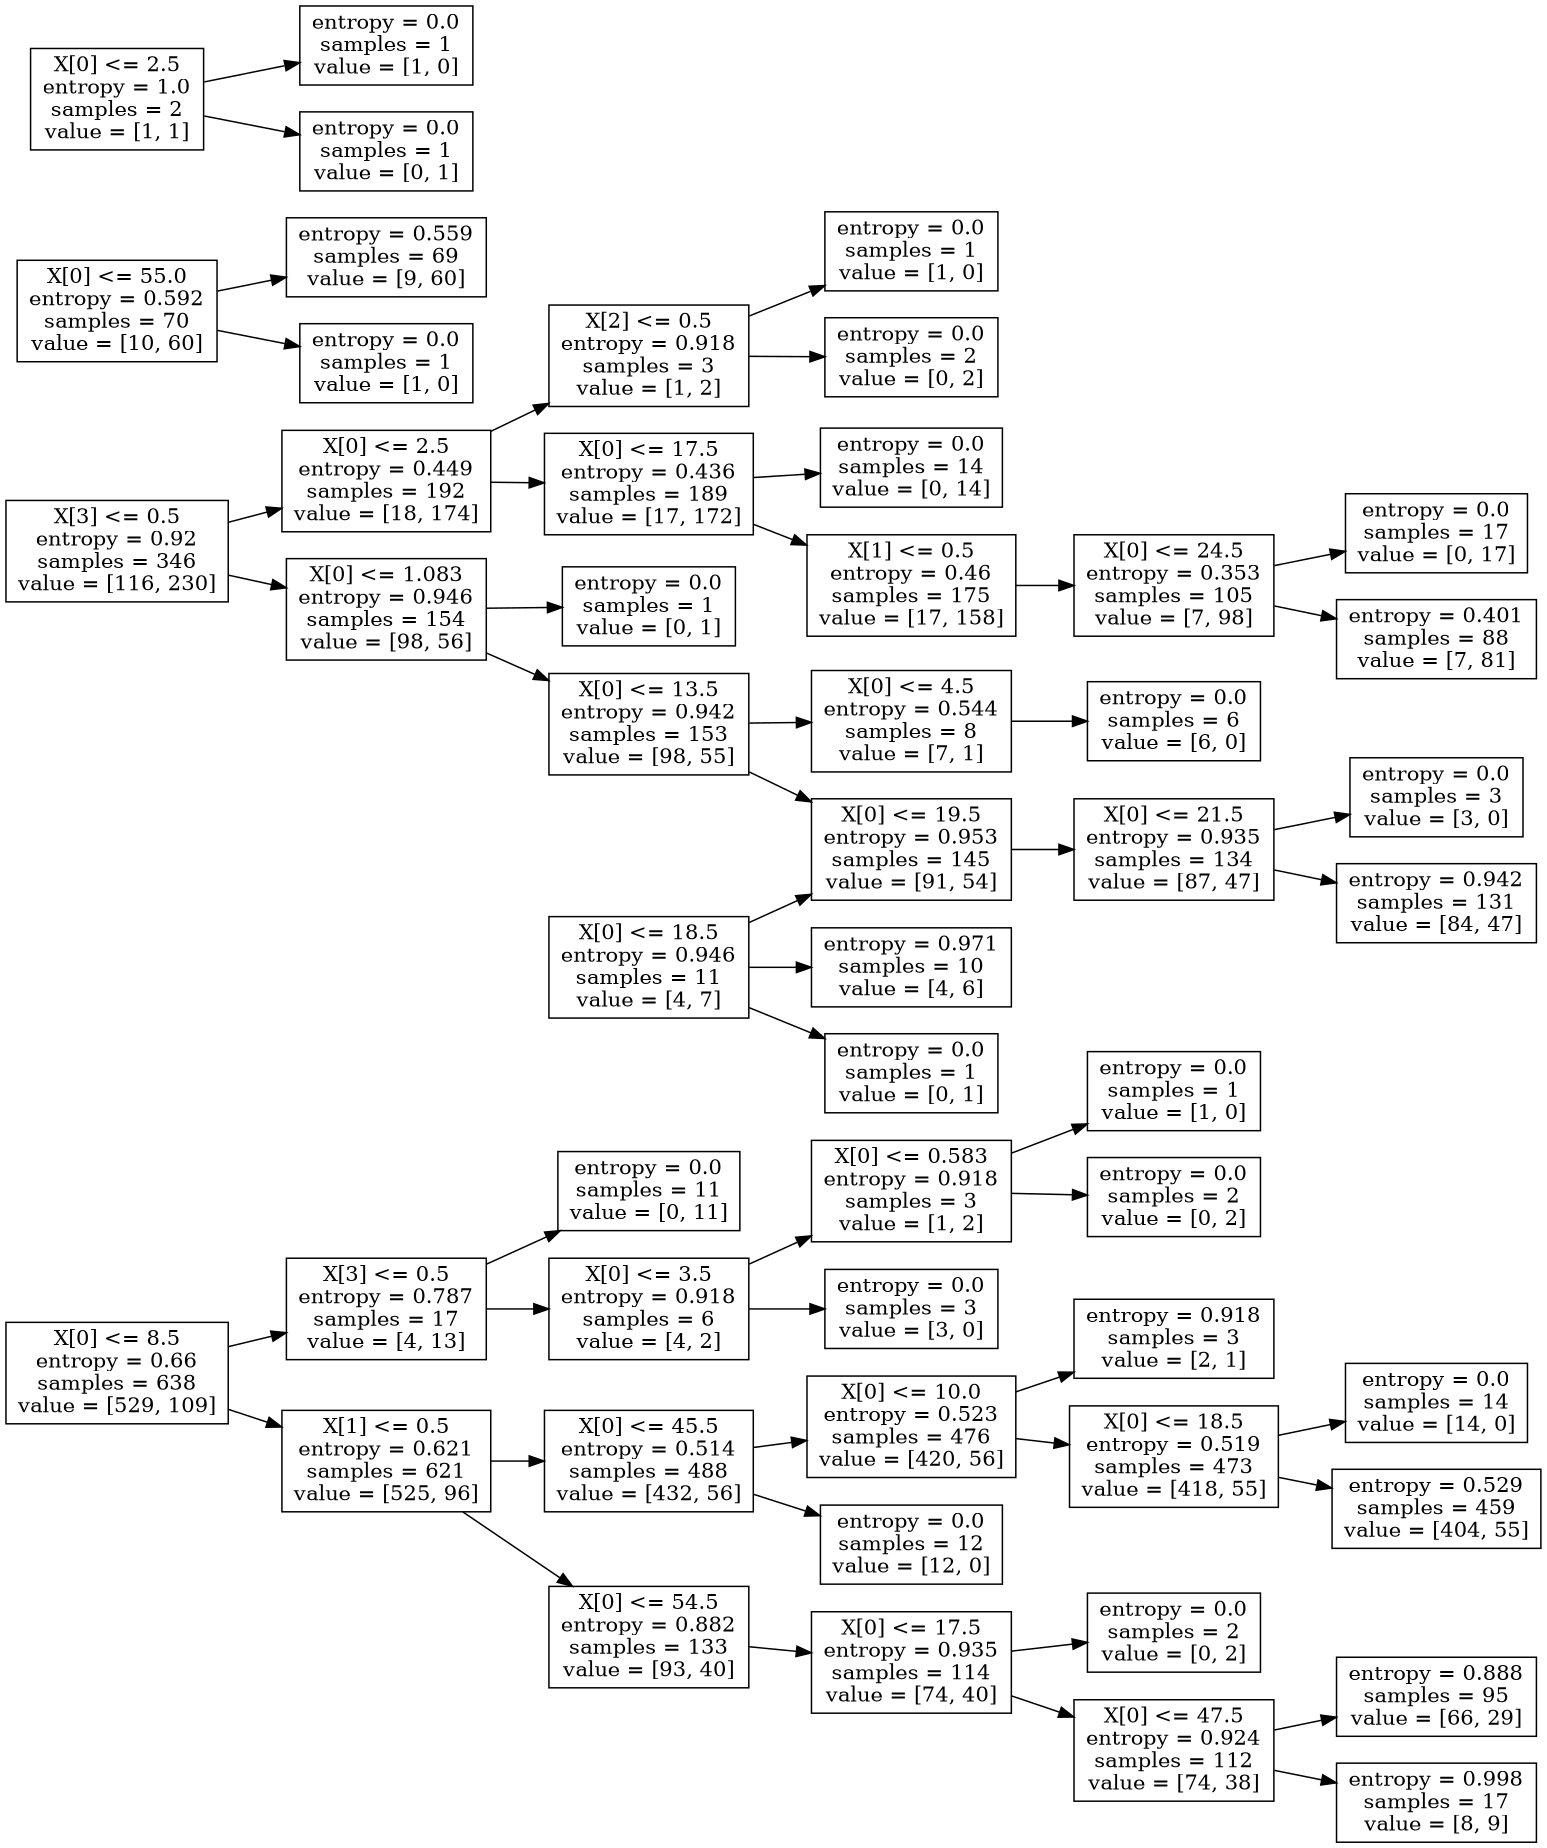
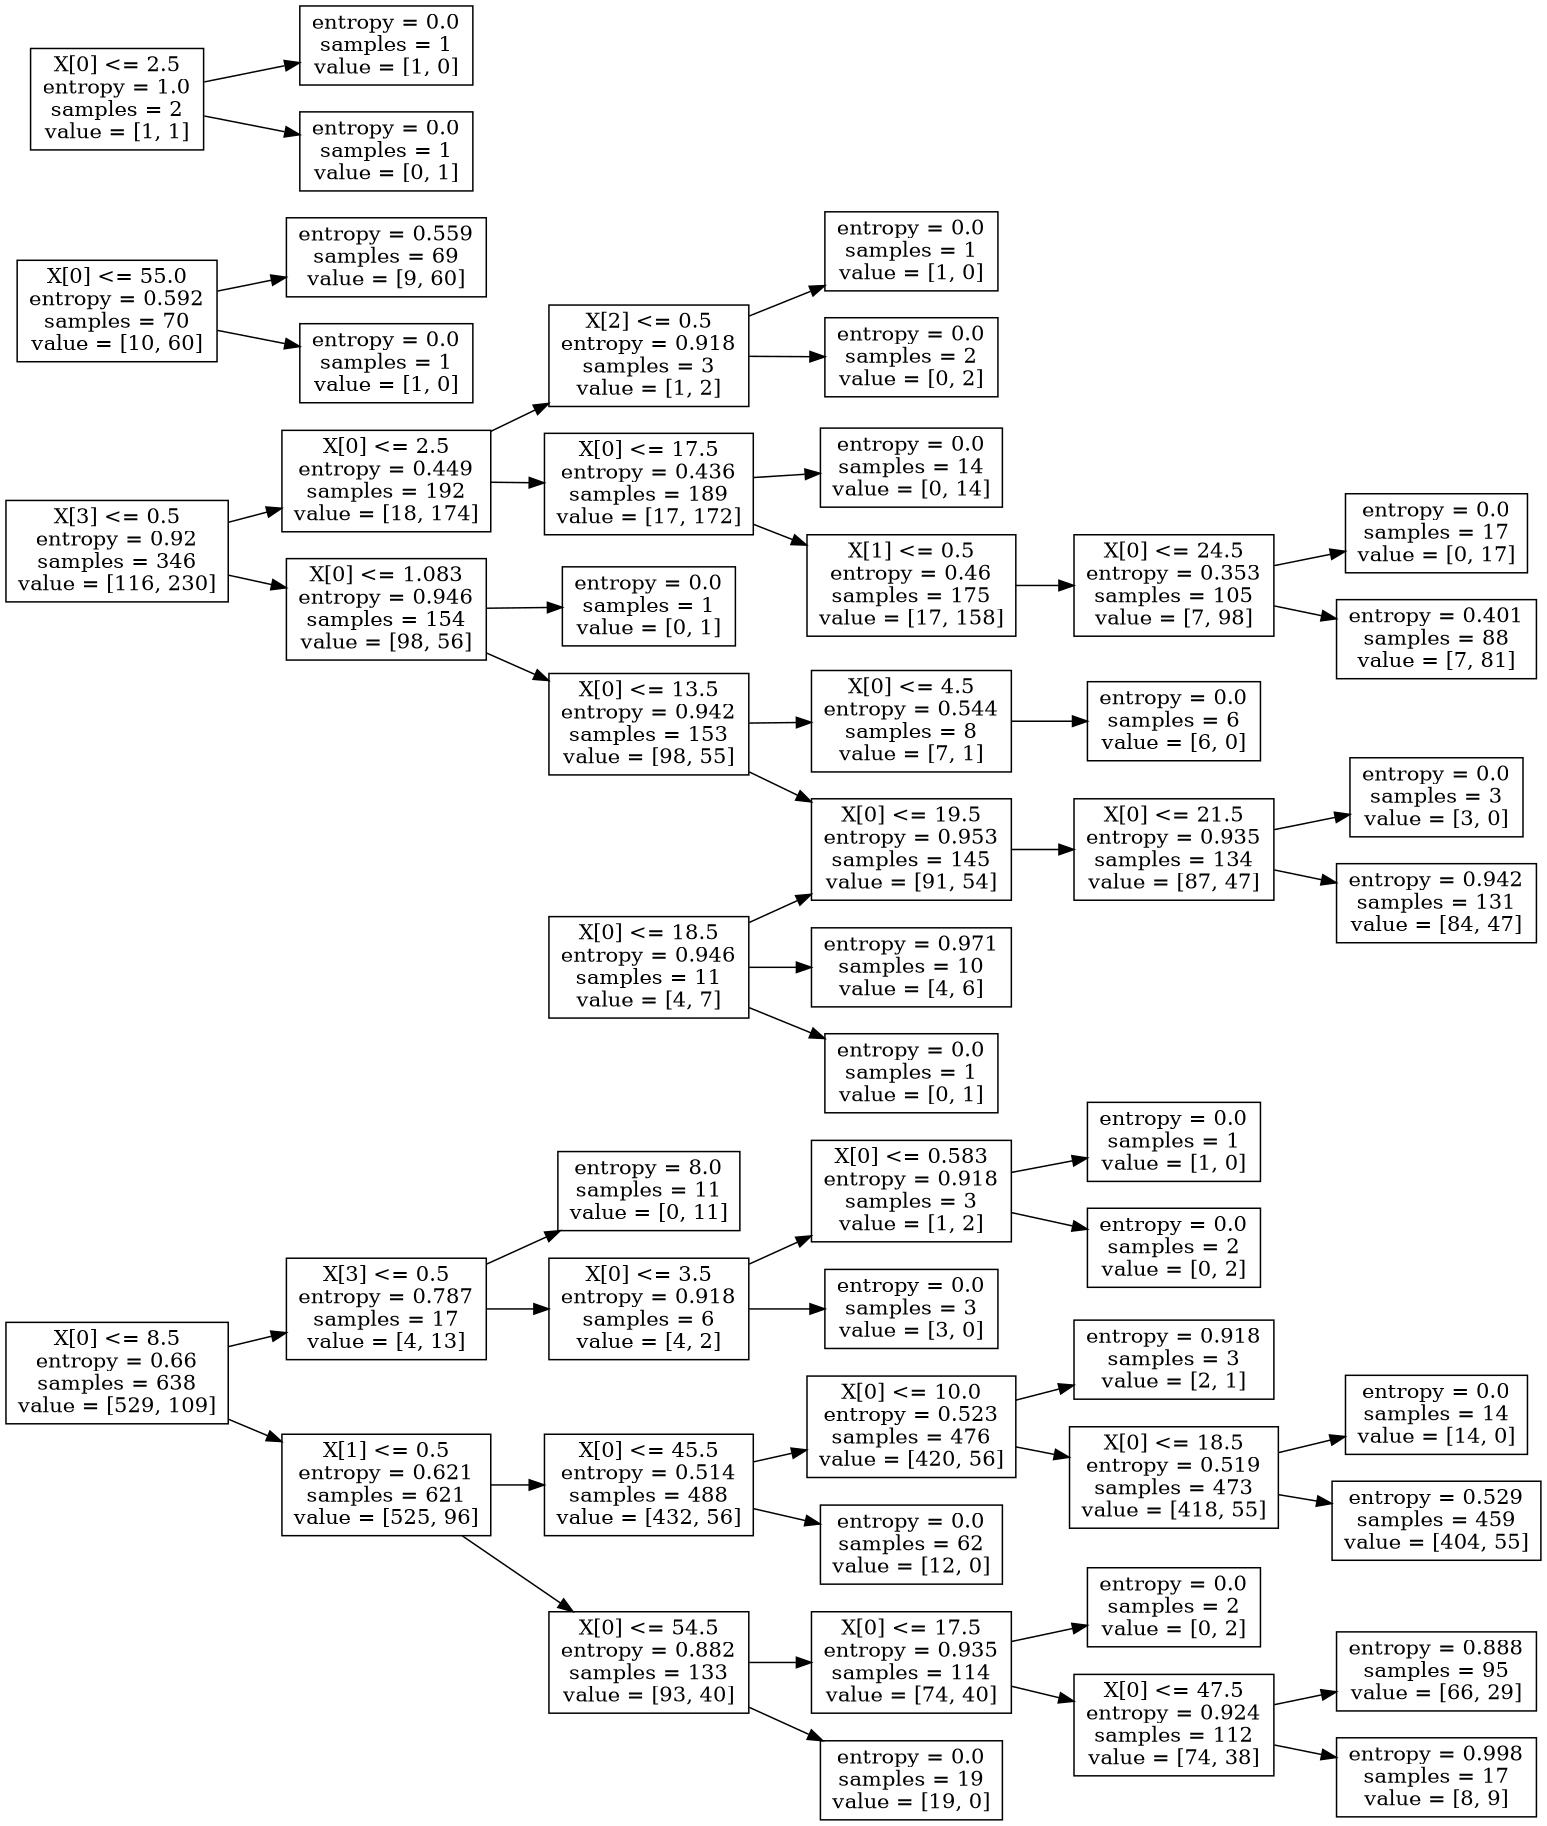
(649, 1191) -> (649, 1191)
(911, 1545) -> (911, 1545)
none -> (911, 1780)
